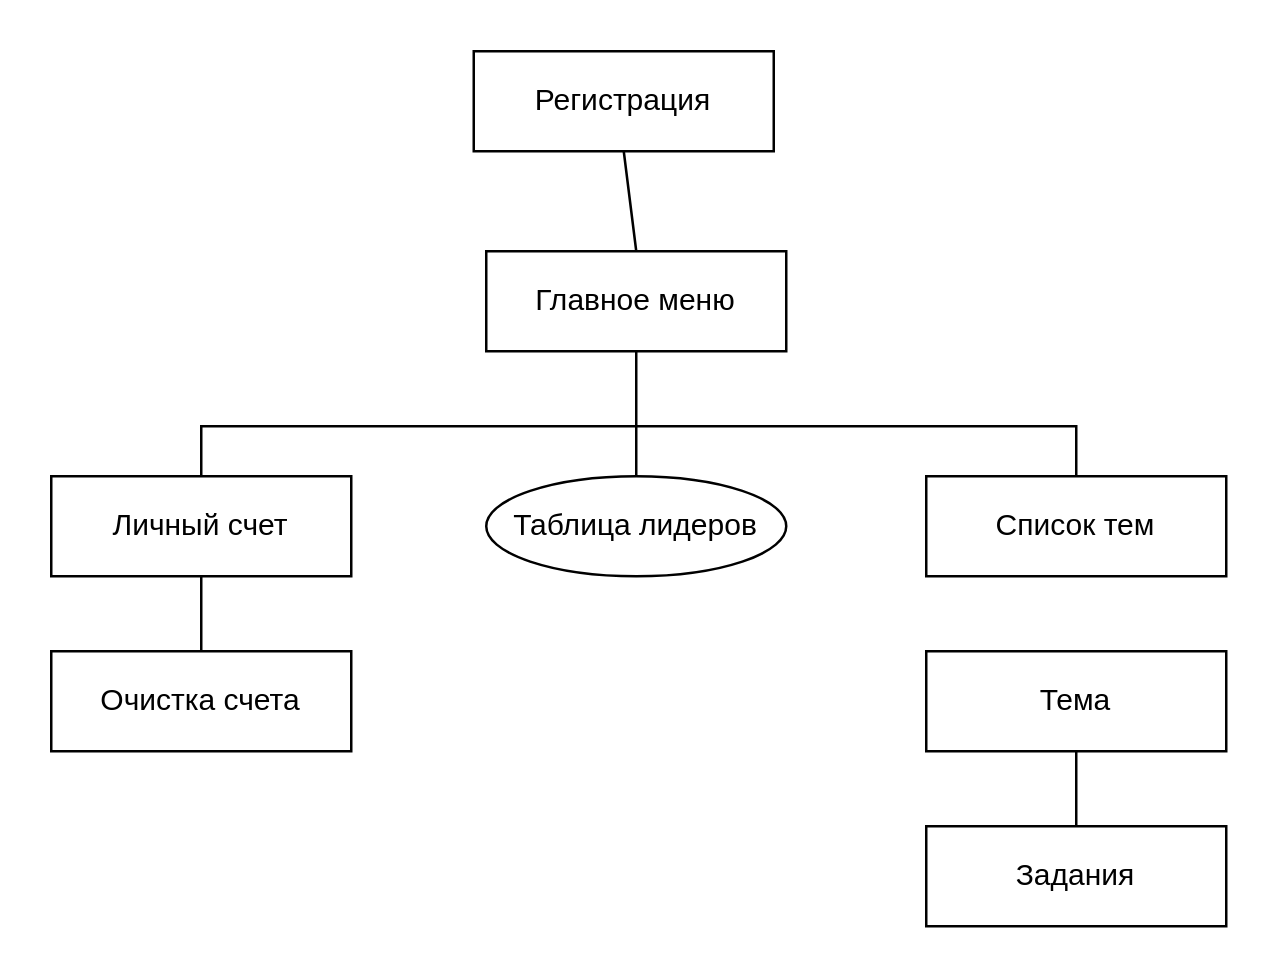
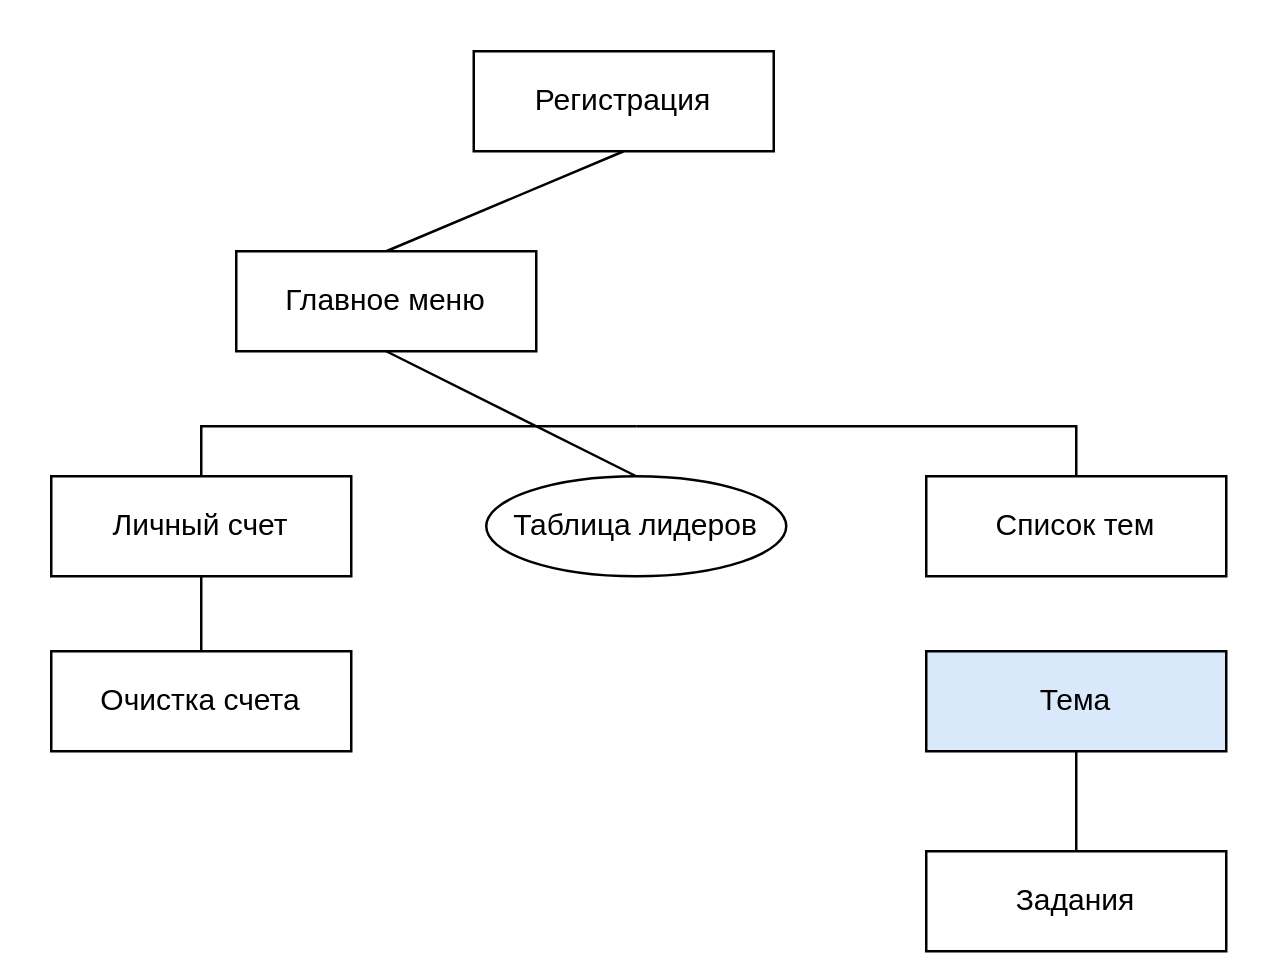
(636, 301) -> (386, 301)
(1076, 701) -> (1076, 701)
(1076, 876) -> (1076, 901)
